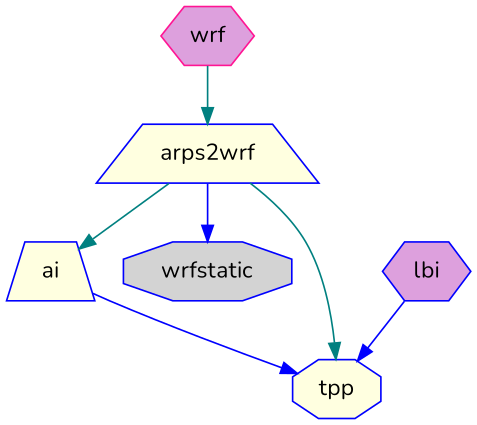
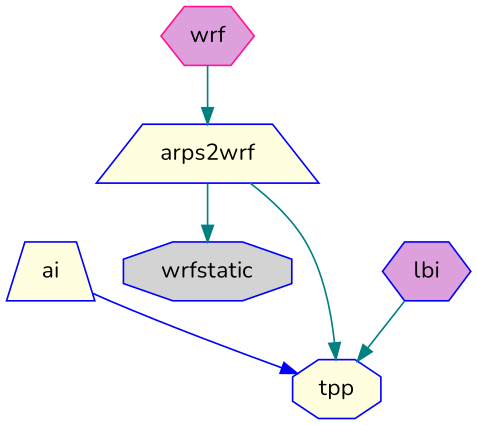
(208, 204) -> (208, 204)
(131, 211) -> none
(386, 325) -> (386, 325)
